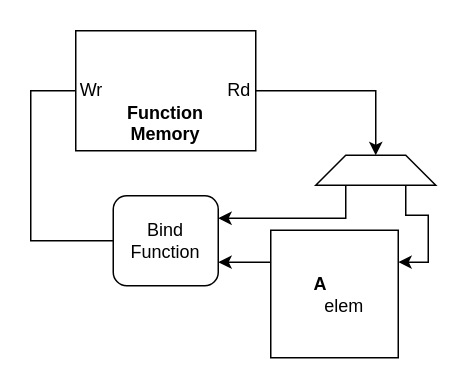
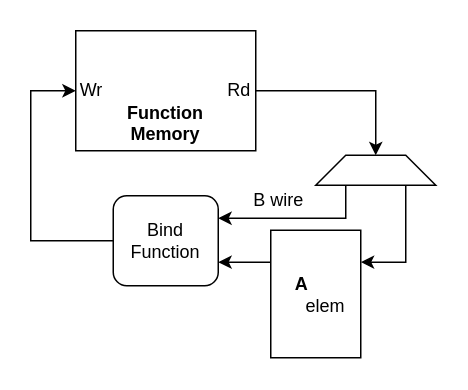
(68, 91) -> (64, 91)
none -> (278, 200)
(335, 294) -> (316, 294)
